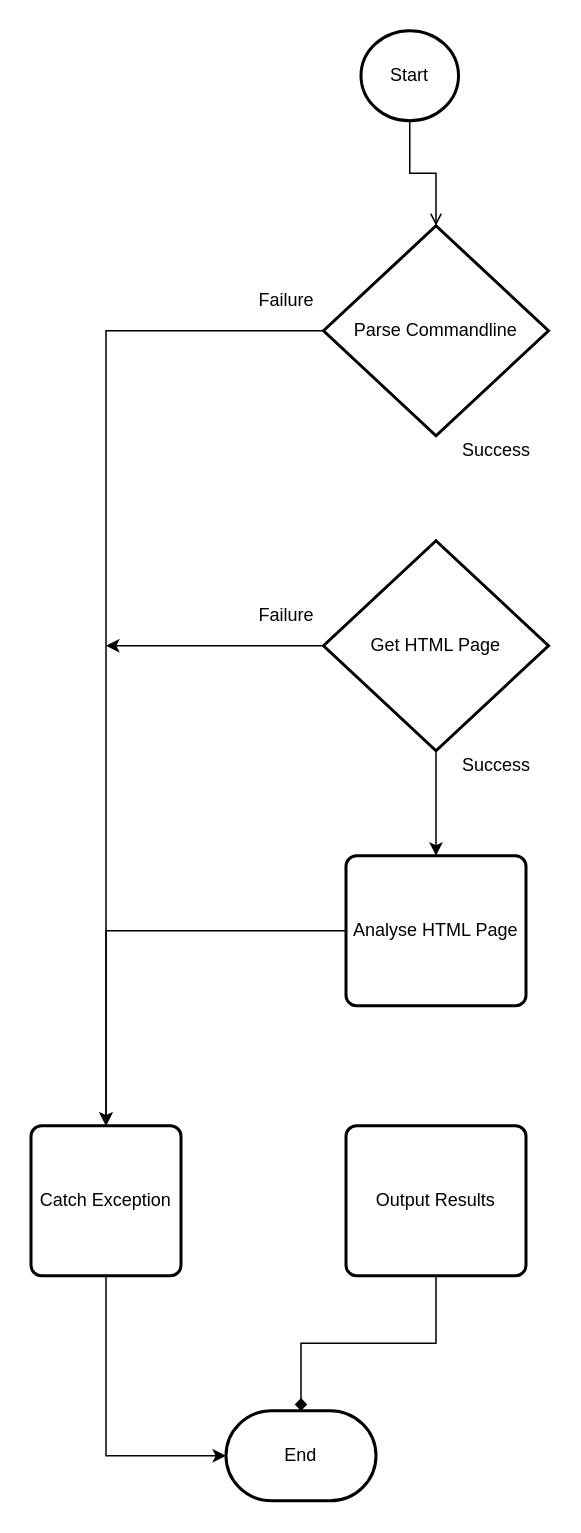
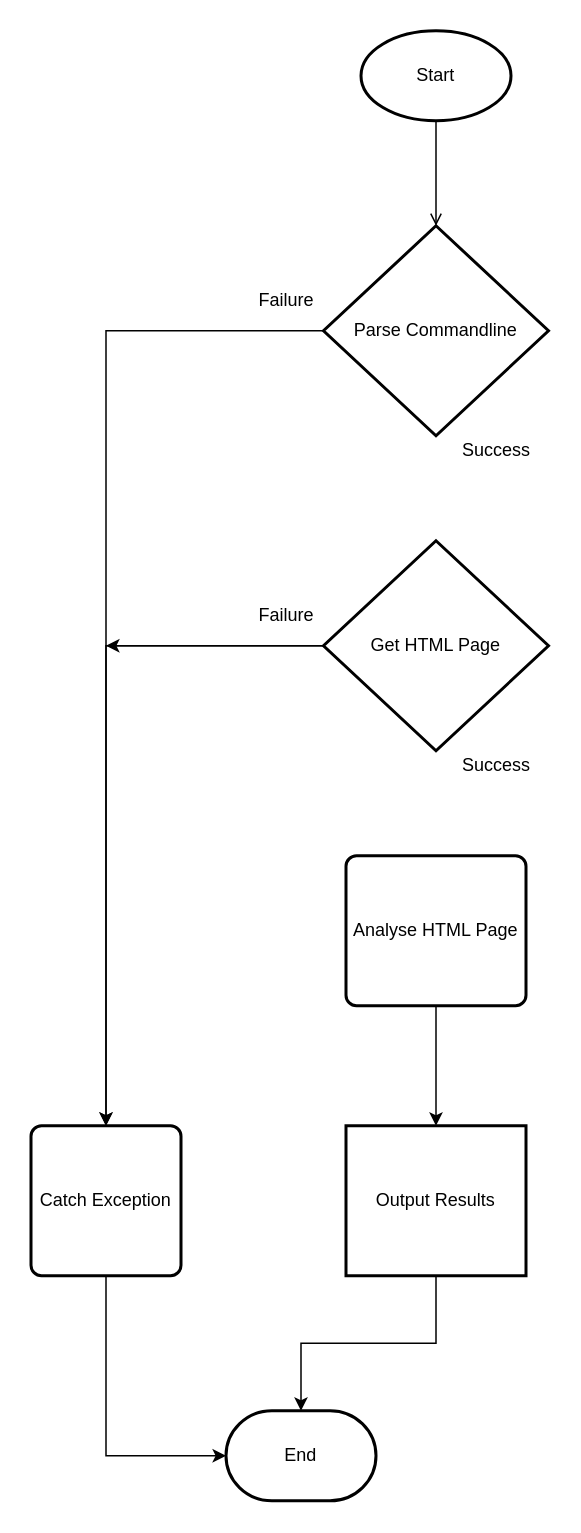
(410, 76) -> (436, 76)
(436, 798) -> (109, 646)
(227, 931) -> (436, 1061)
(436, 1201) -> (436, 1201)
(301, 1398) -> (301, 1399)
